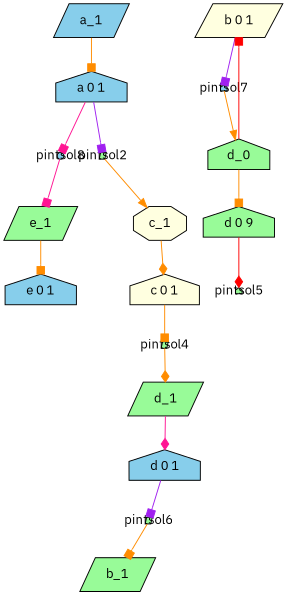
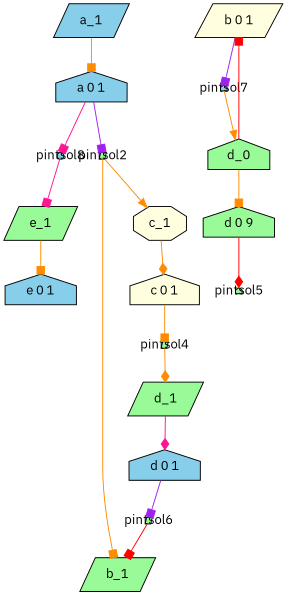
none -> (103, 354)
(140, 537) -> (140, 537)
